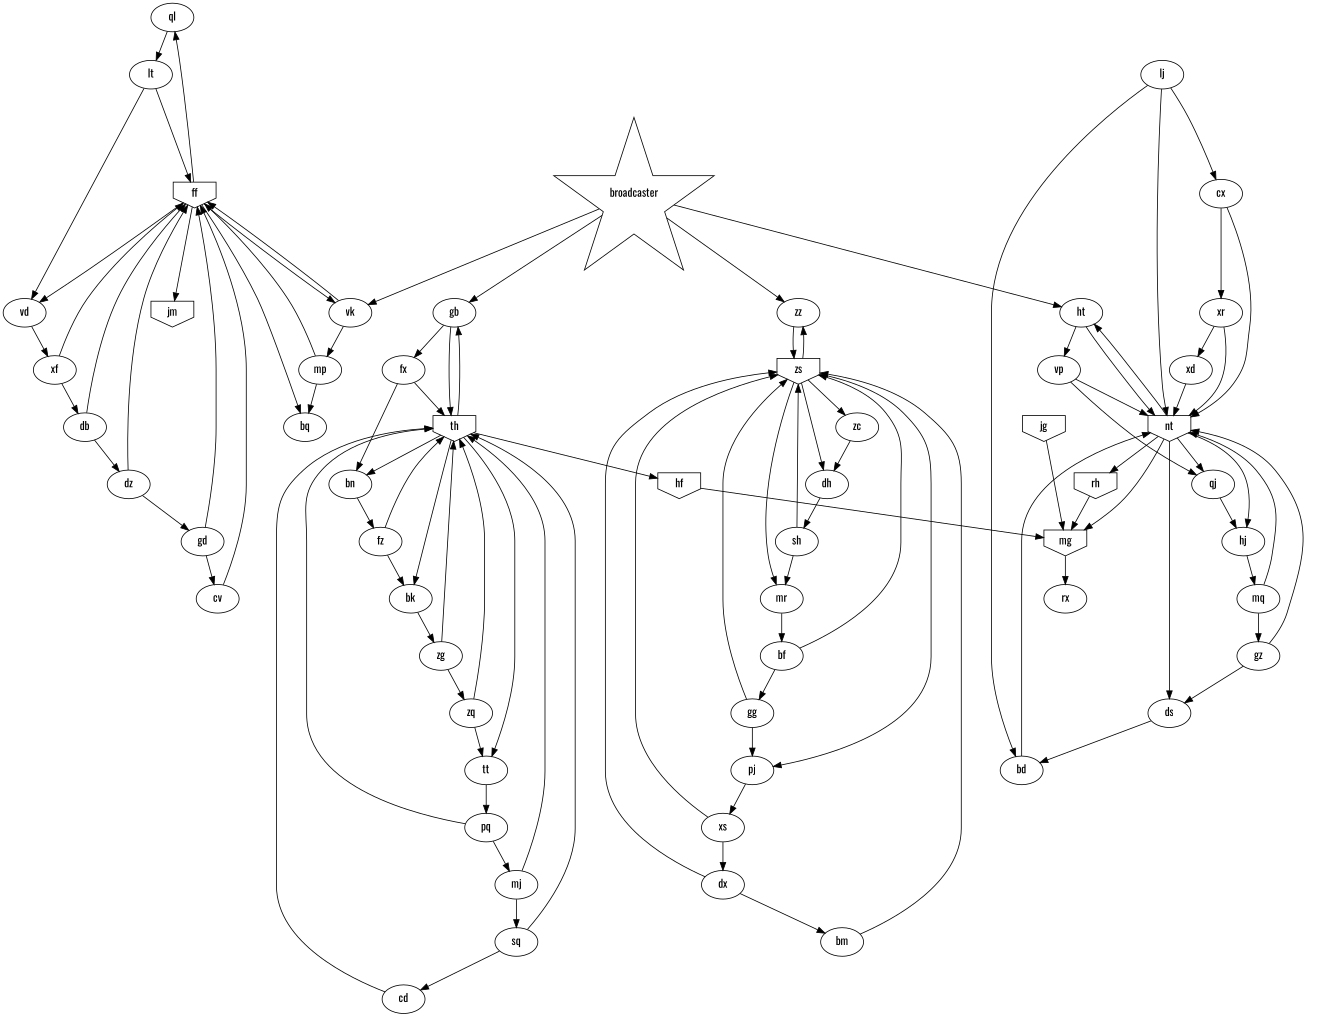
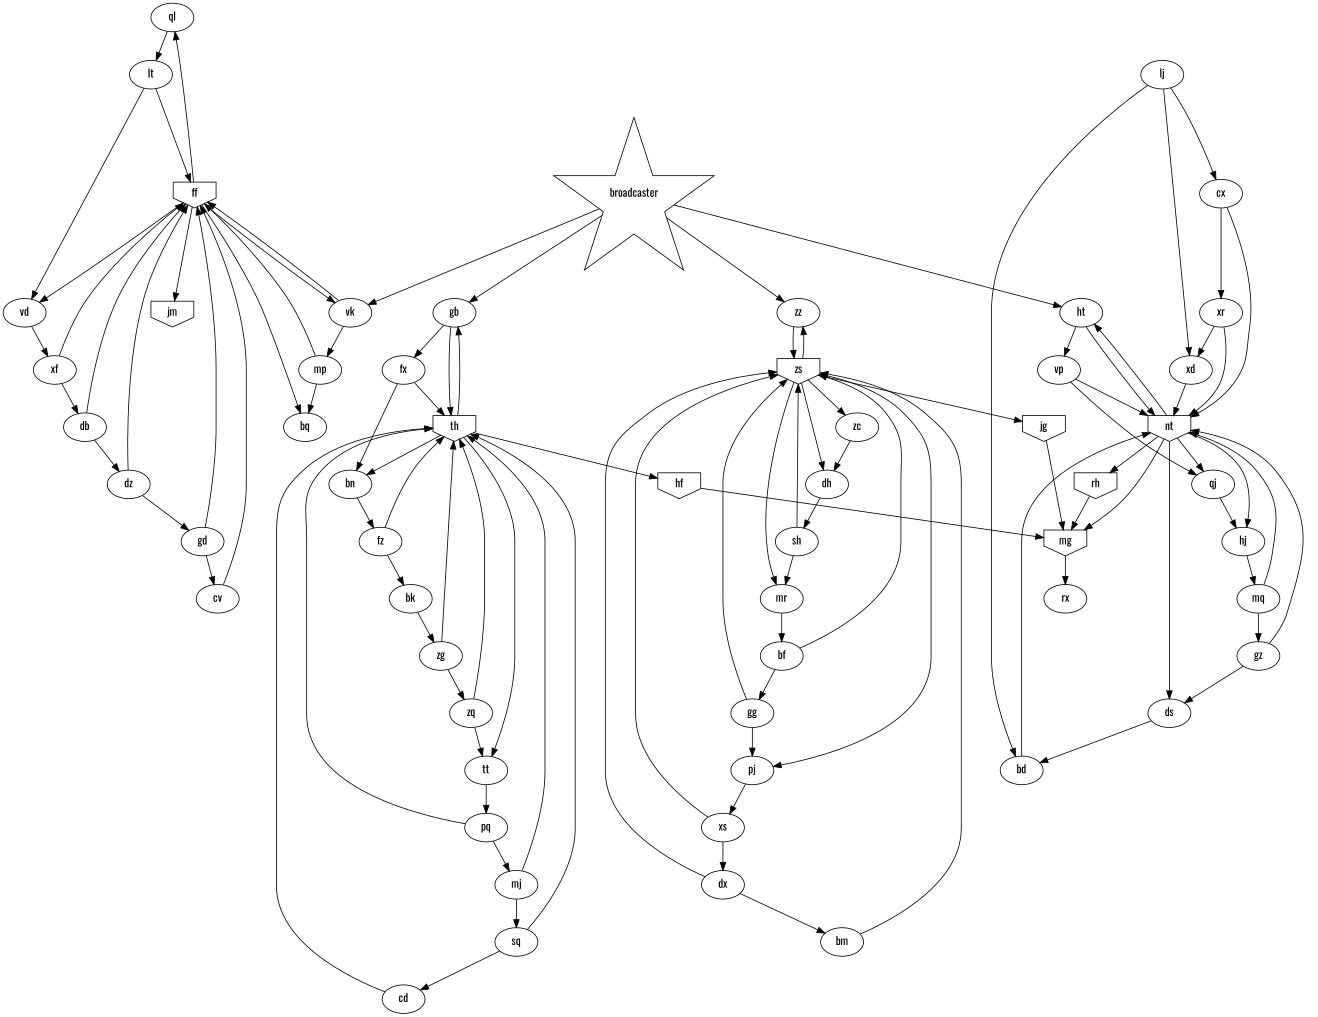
(1157, 248) -> (1176, 218)
none -> (916, 397)
(433, 508) -> none
